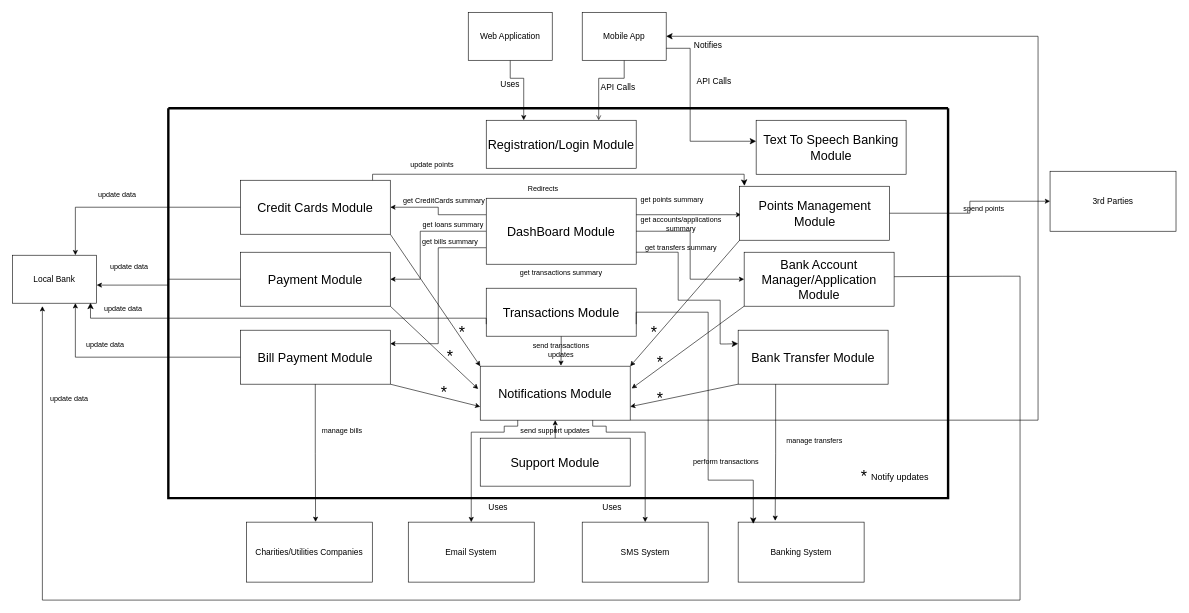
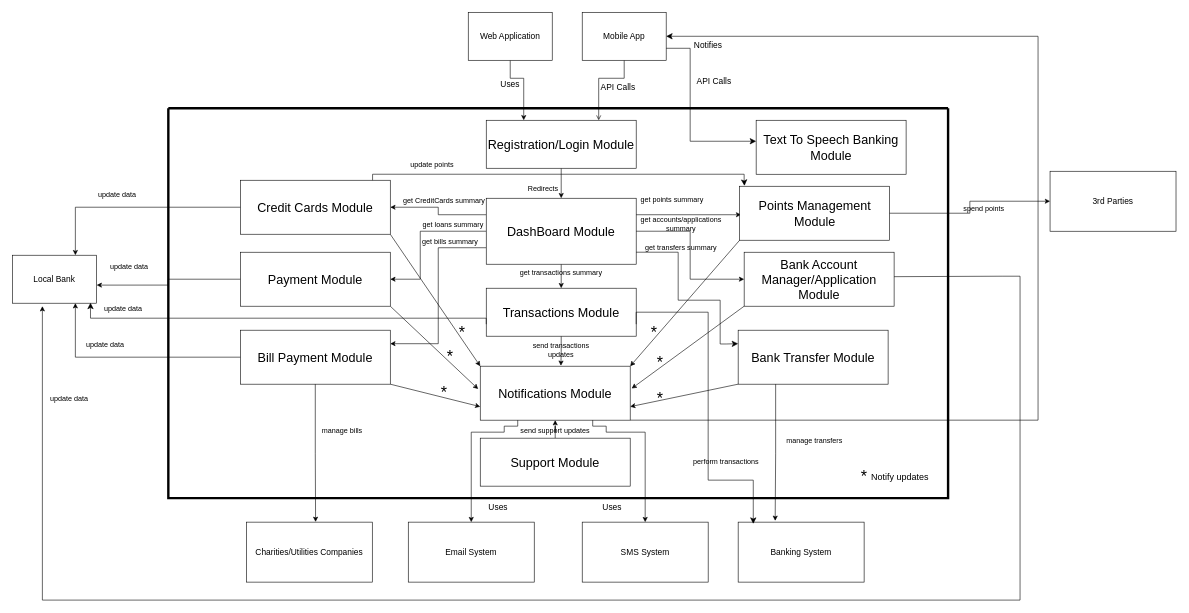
none -> (561, 192)
none -> (561, 282)
